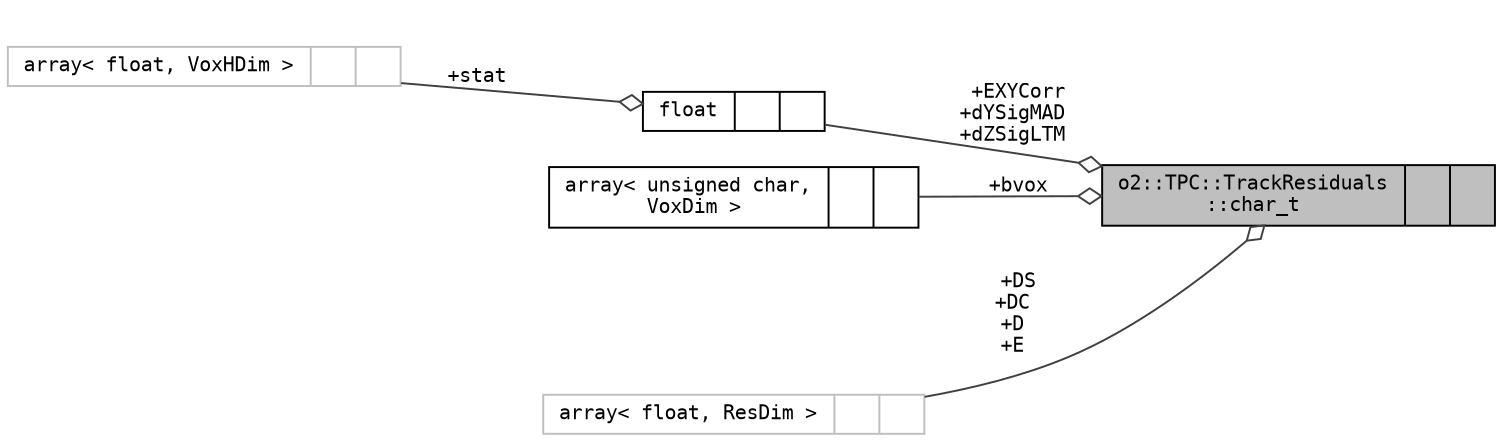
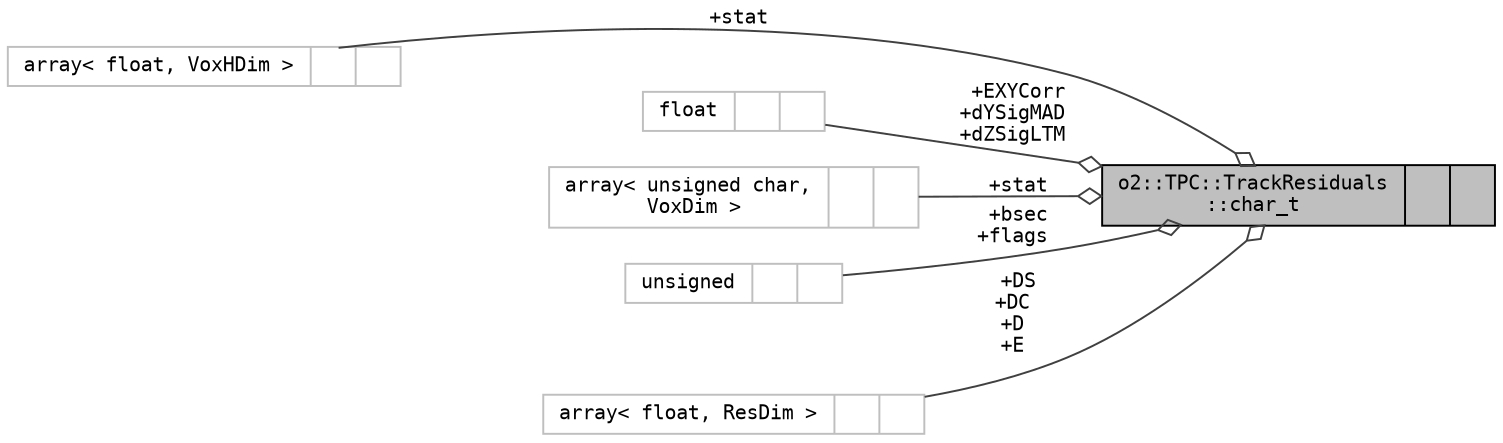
(510, 92) -> (797, 34)
(734, 111) -> (734, 111)
(1013, 187) -> (1013, 187)
(734, 197) -> (734, 197)
none -> (734, 283)
